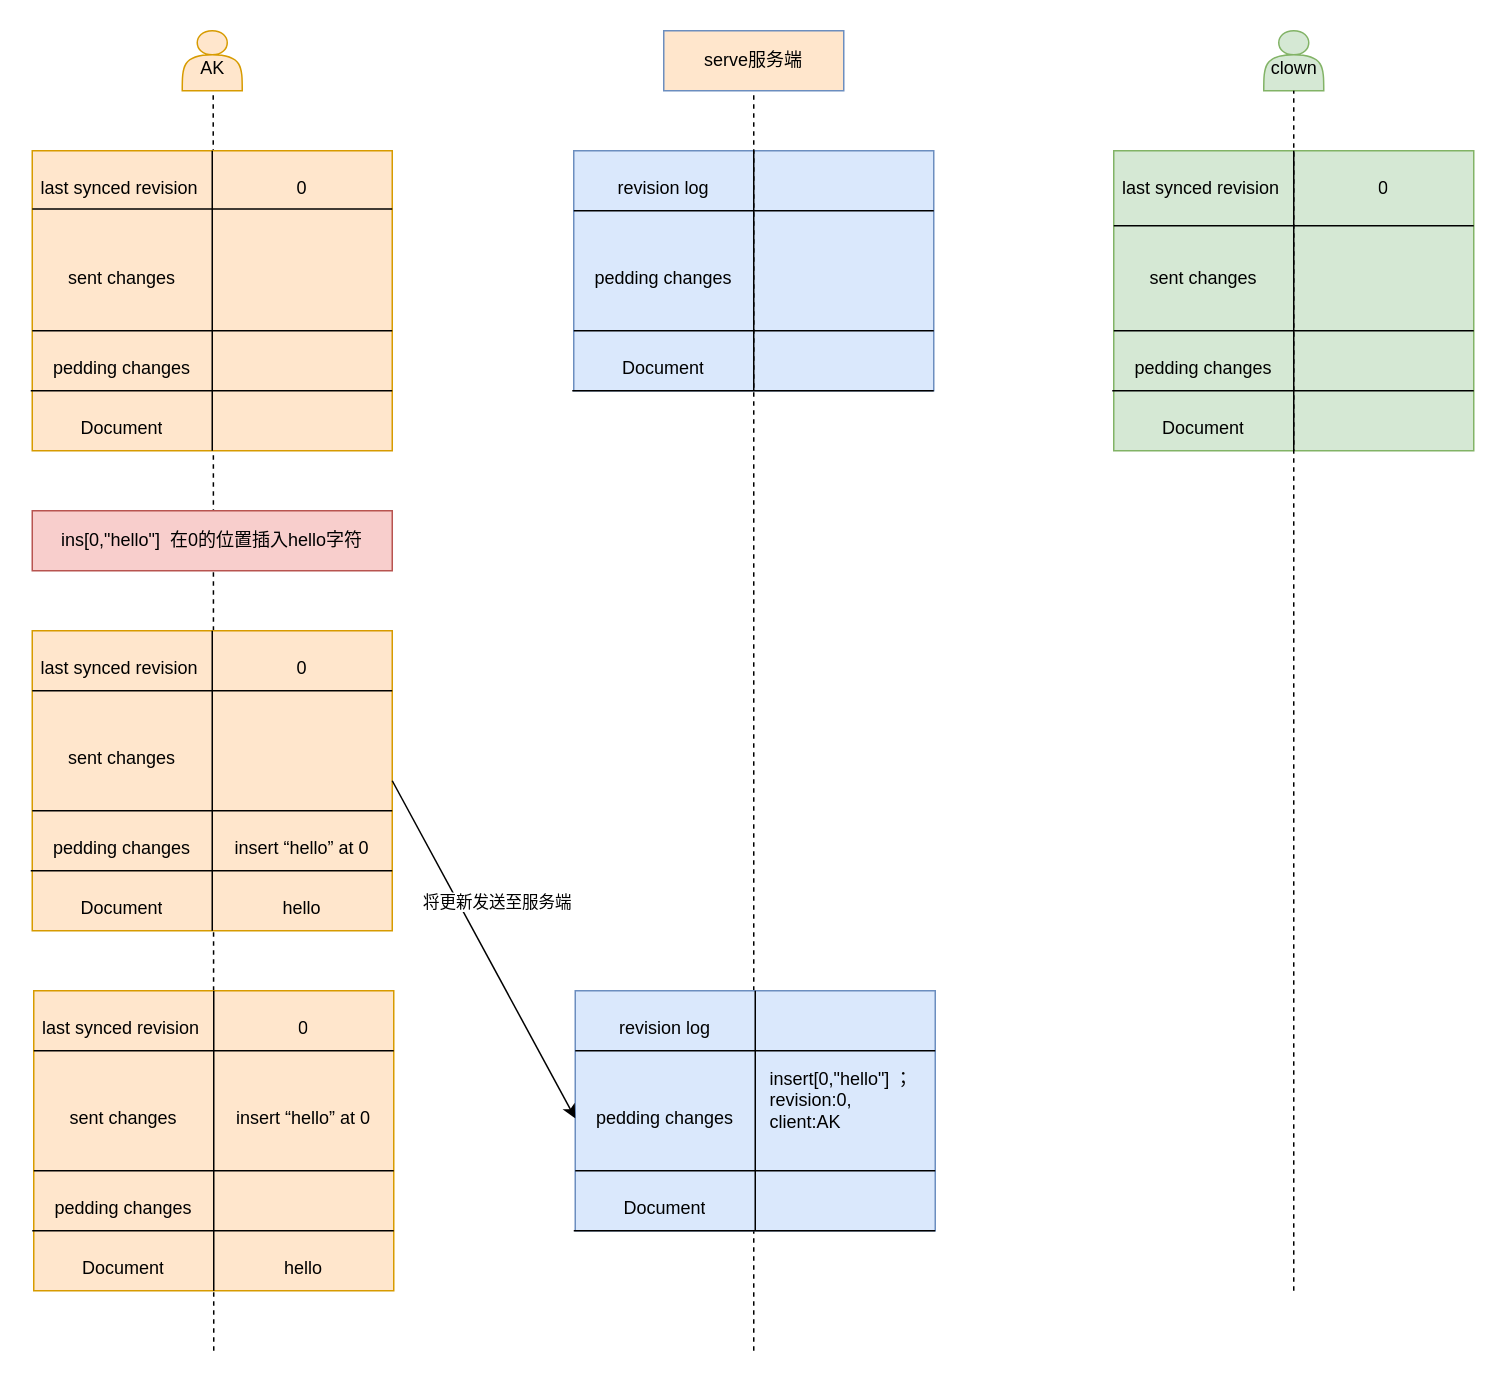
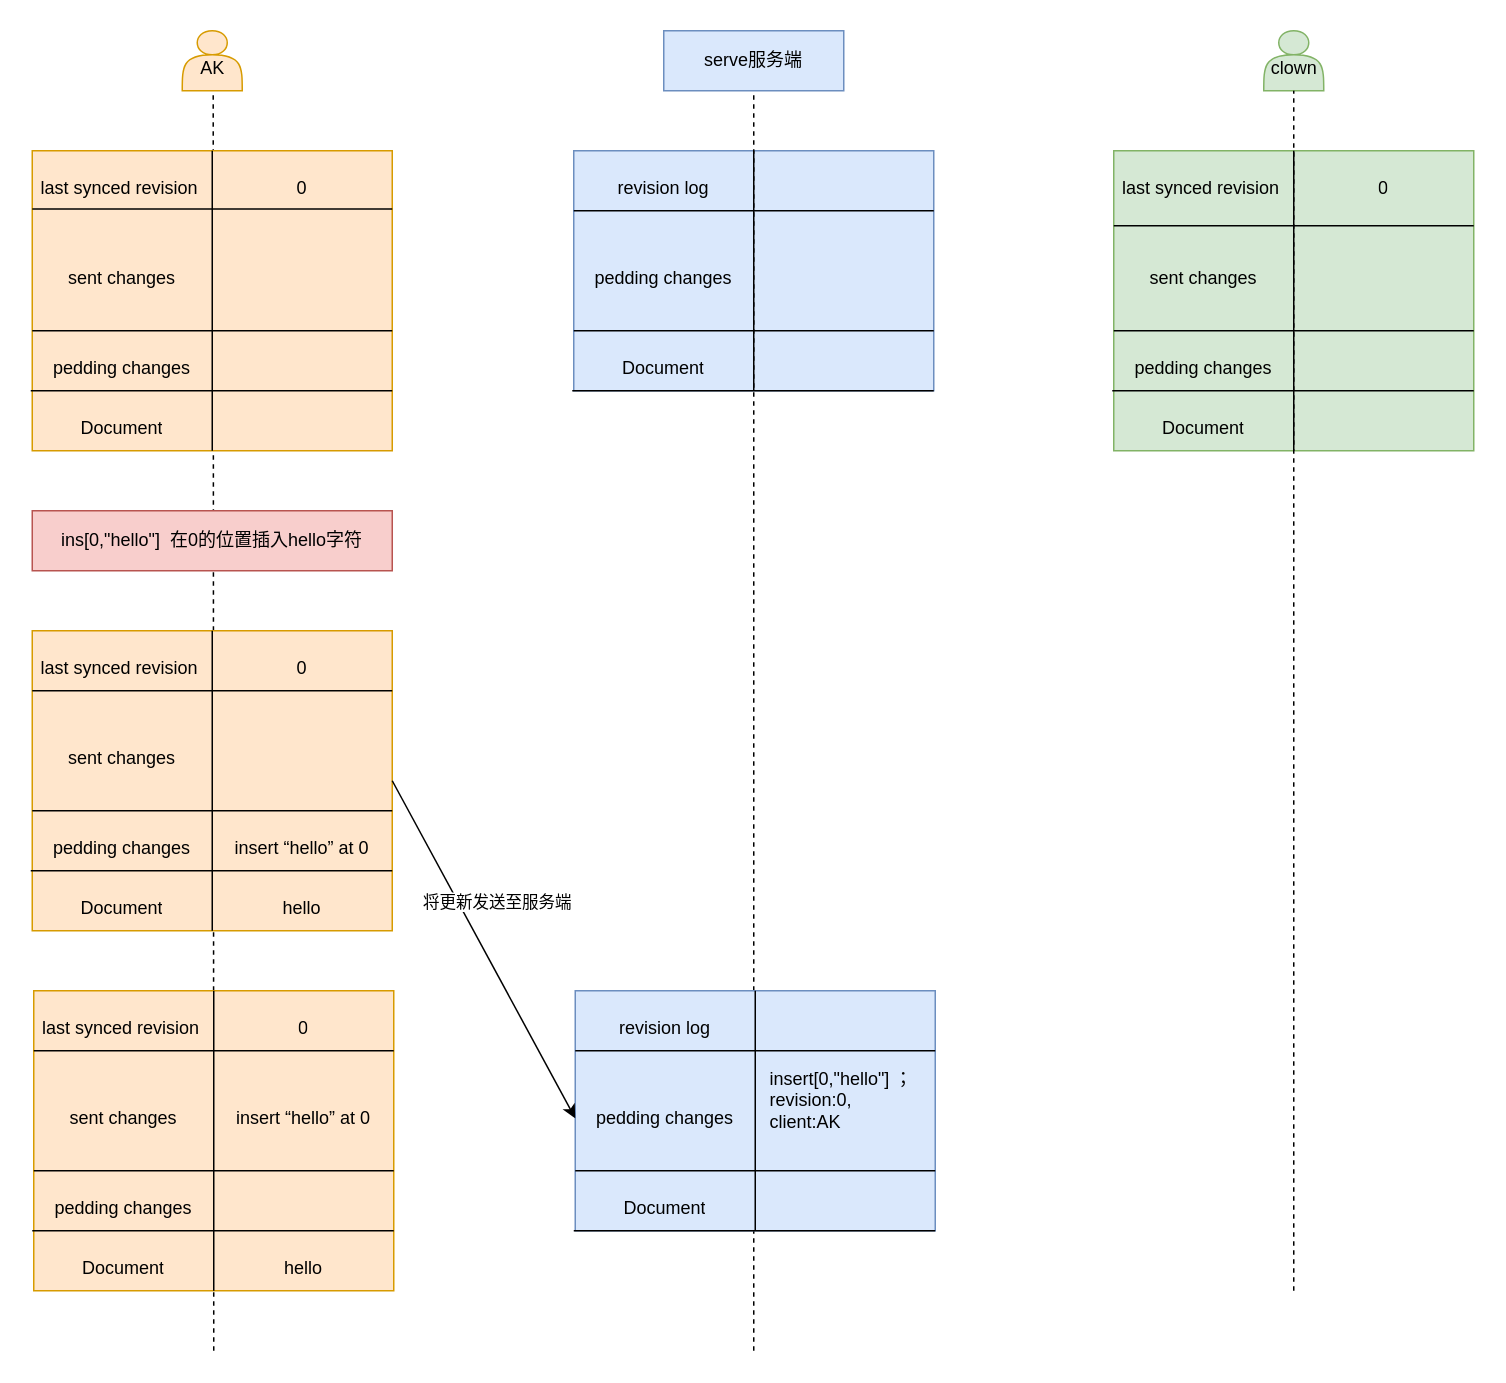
(754, 61) -> (754, 61)
